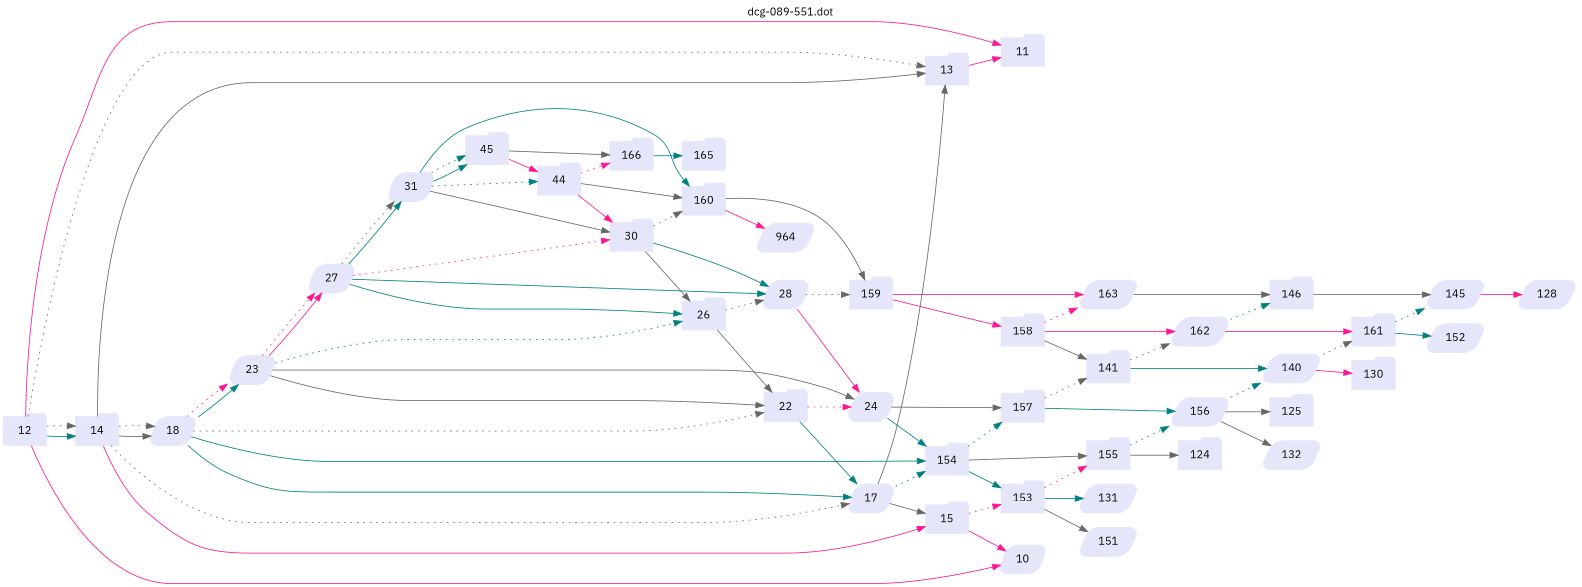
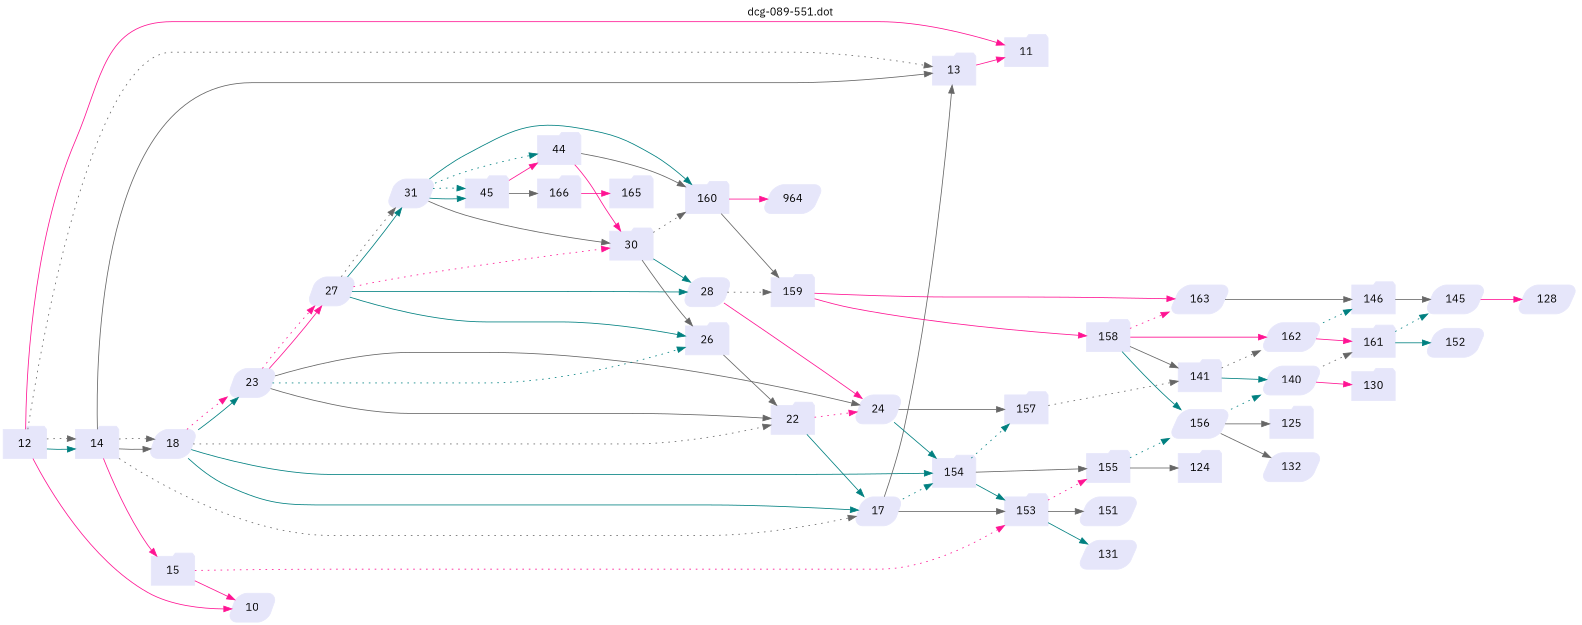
(664, 156) -> (590, 193)
(592, 169) -> none
(741, 306) -> none
(1106, 410) -> (1148, 379)
(903, 507) -> (948, 511)
